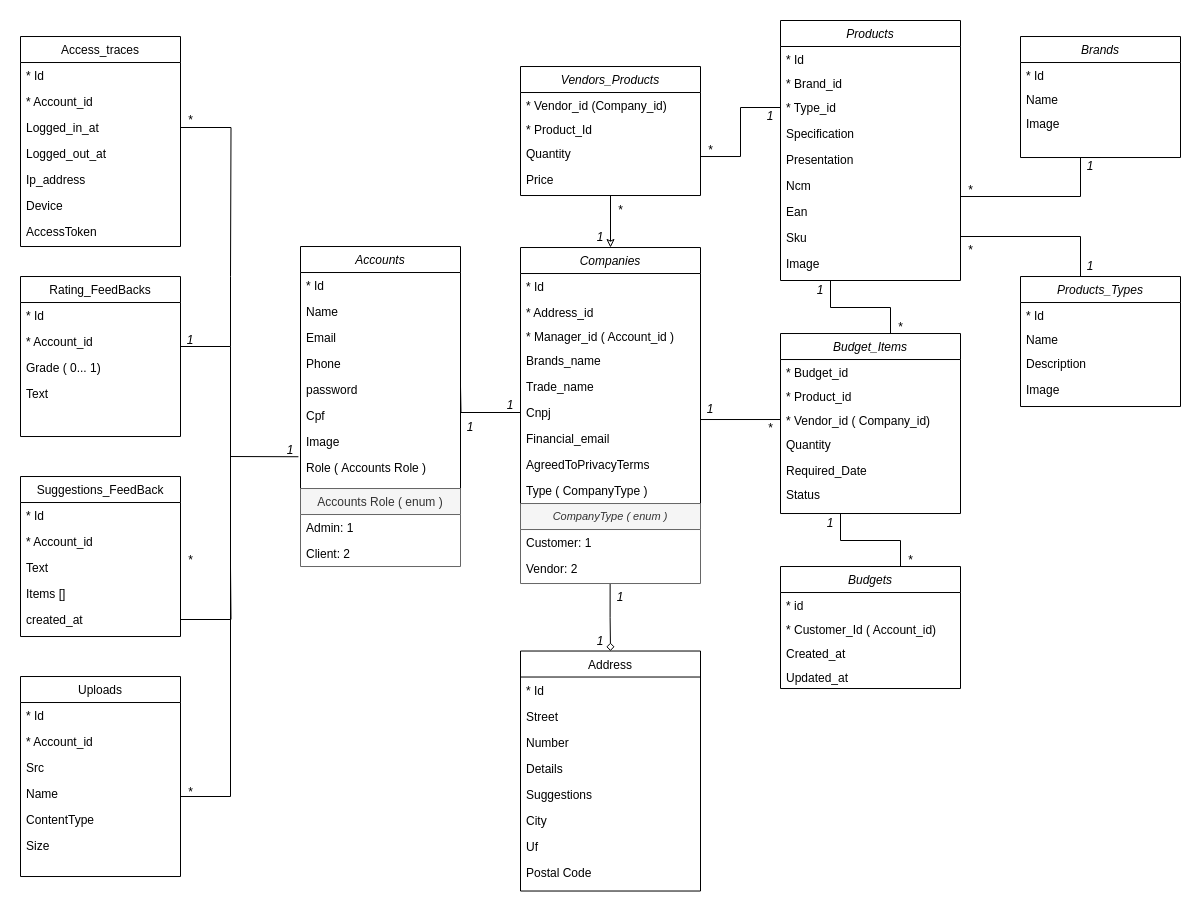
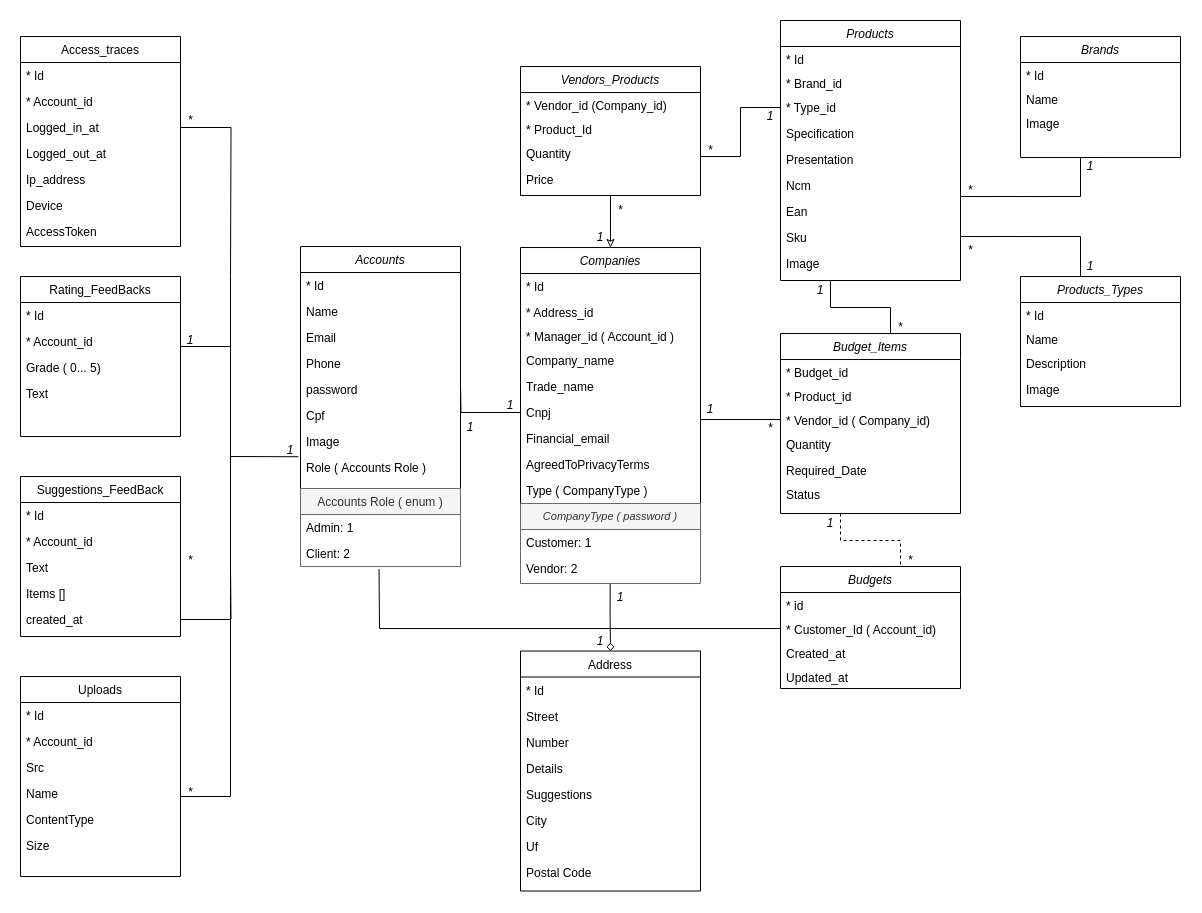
(563, 361) -> (566, 361)
(67, 368) -> (67, 368)
(610, 516) -> (610, 516)
(873, 541) -> (873, 541)
none -> (550, 629)
